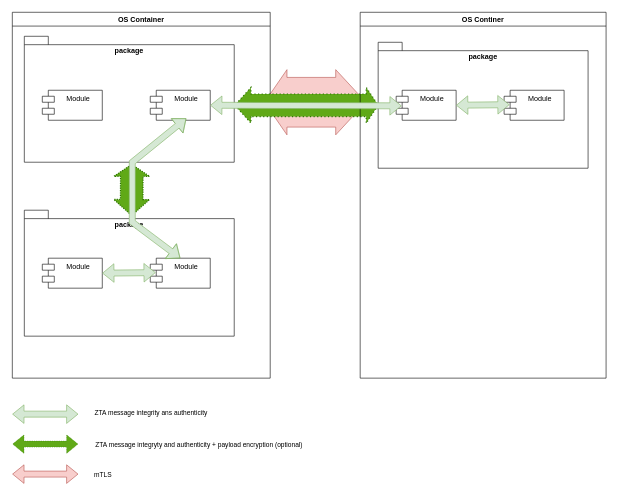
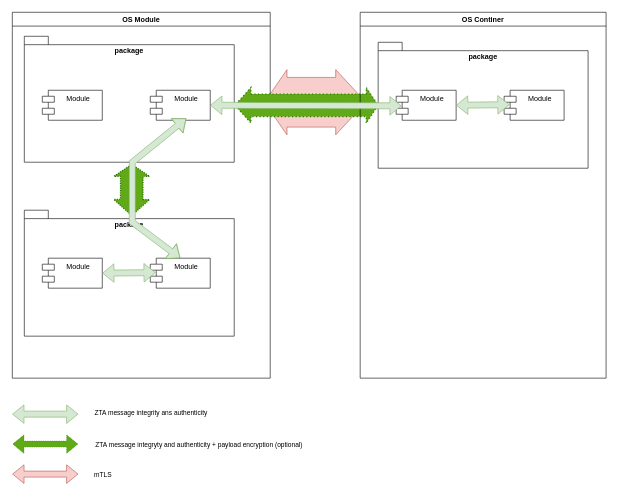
(141, 20) -> (141, 20)
